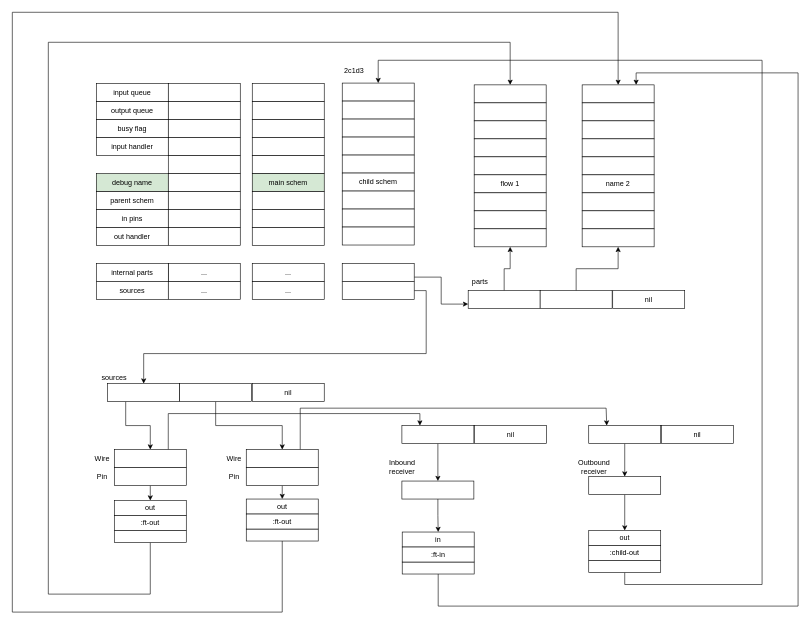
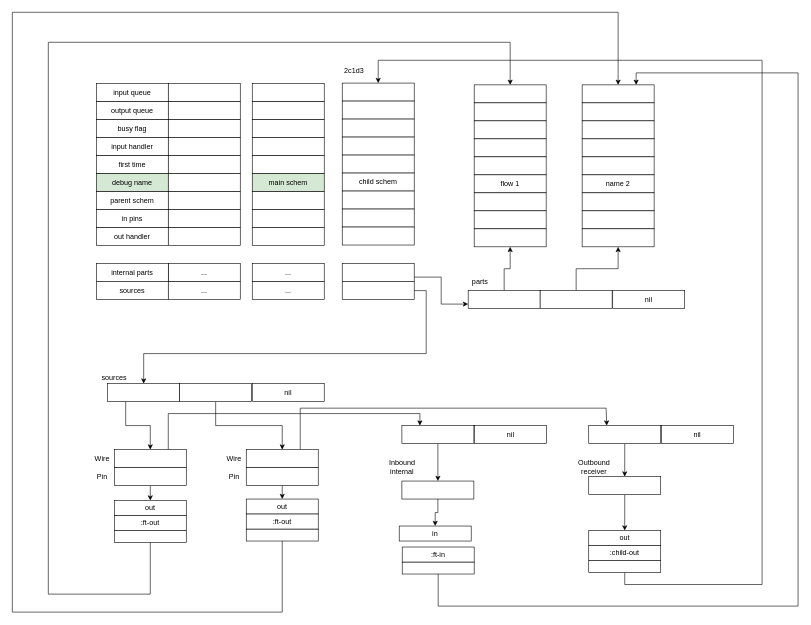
none -> (132, 165)
(402, 468) -> (402, 468)
(438, 540) -> (435, 534)
